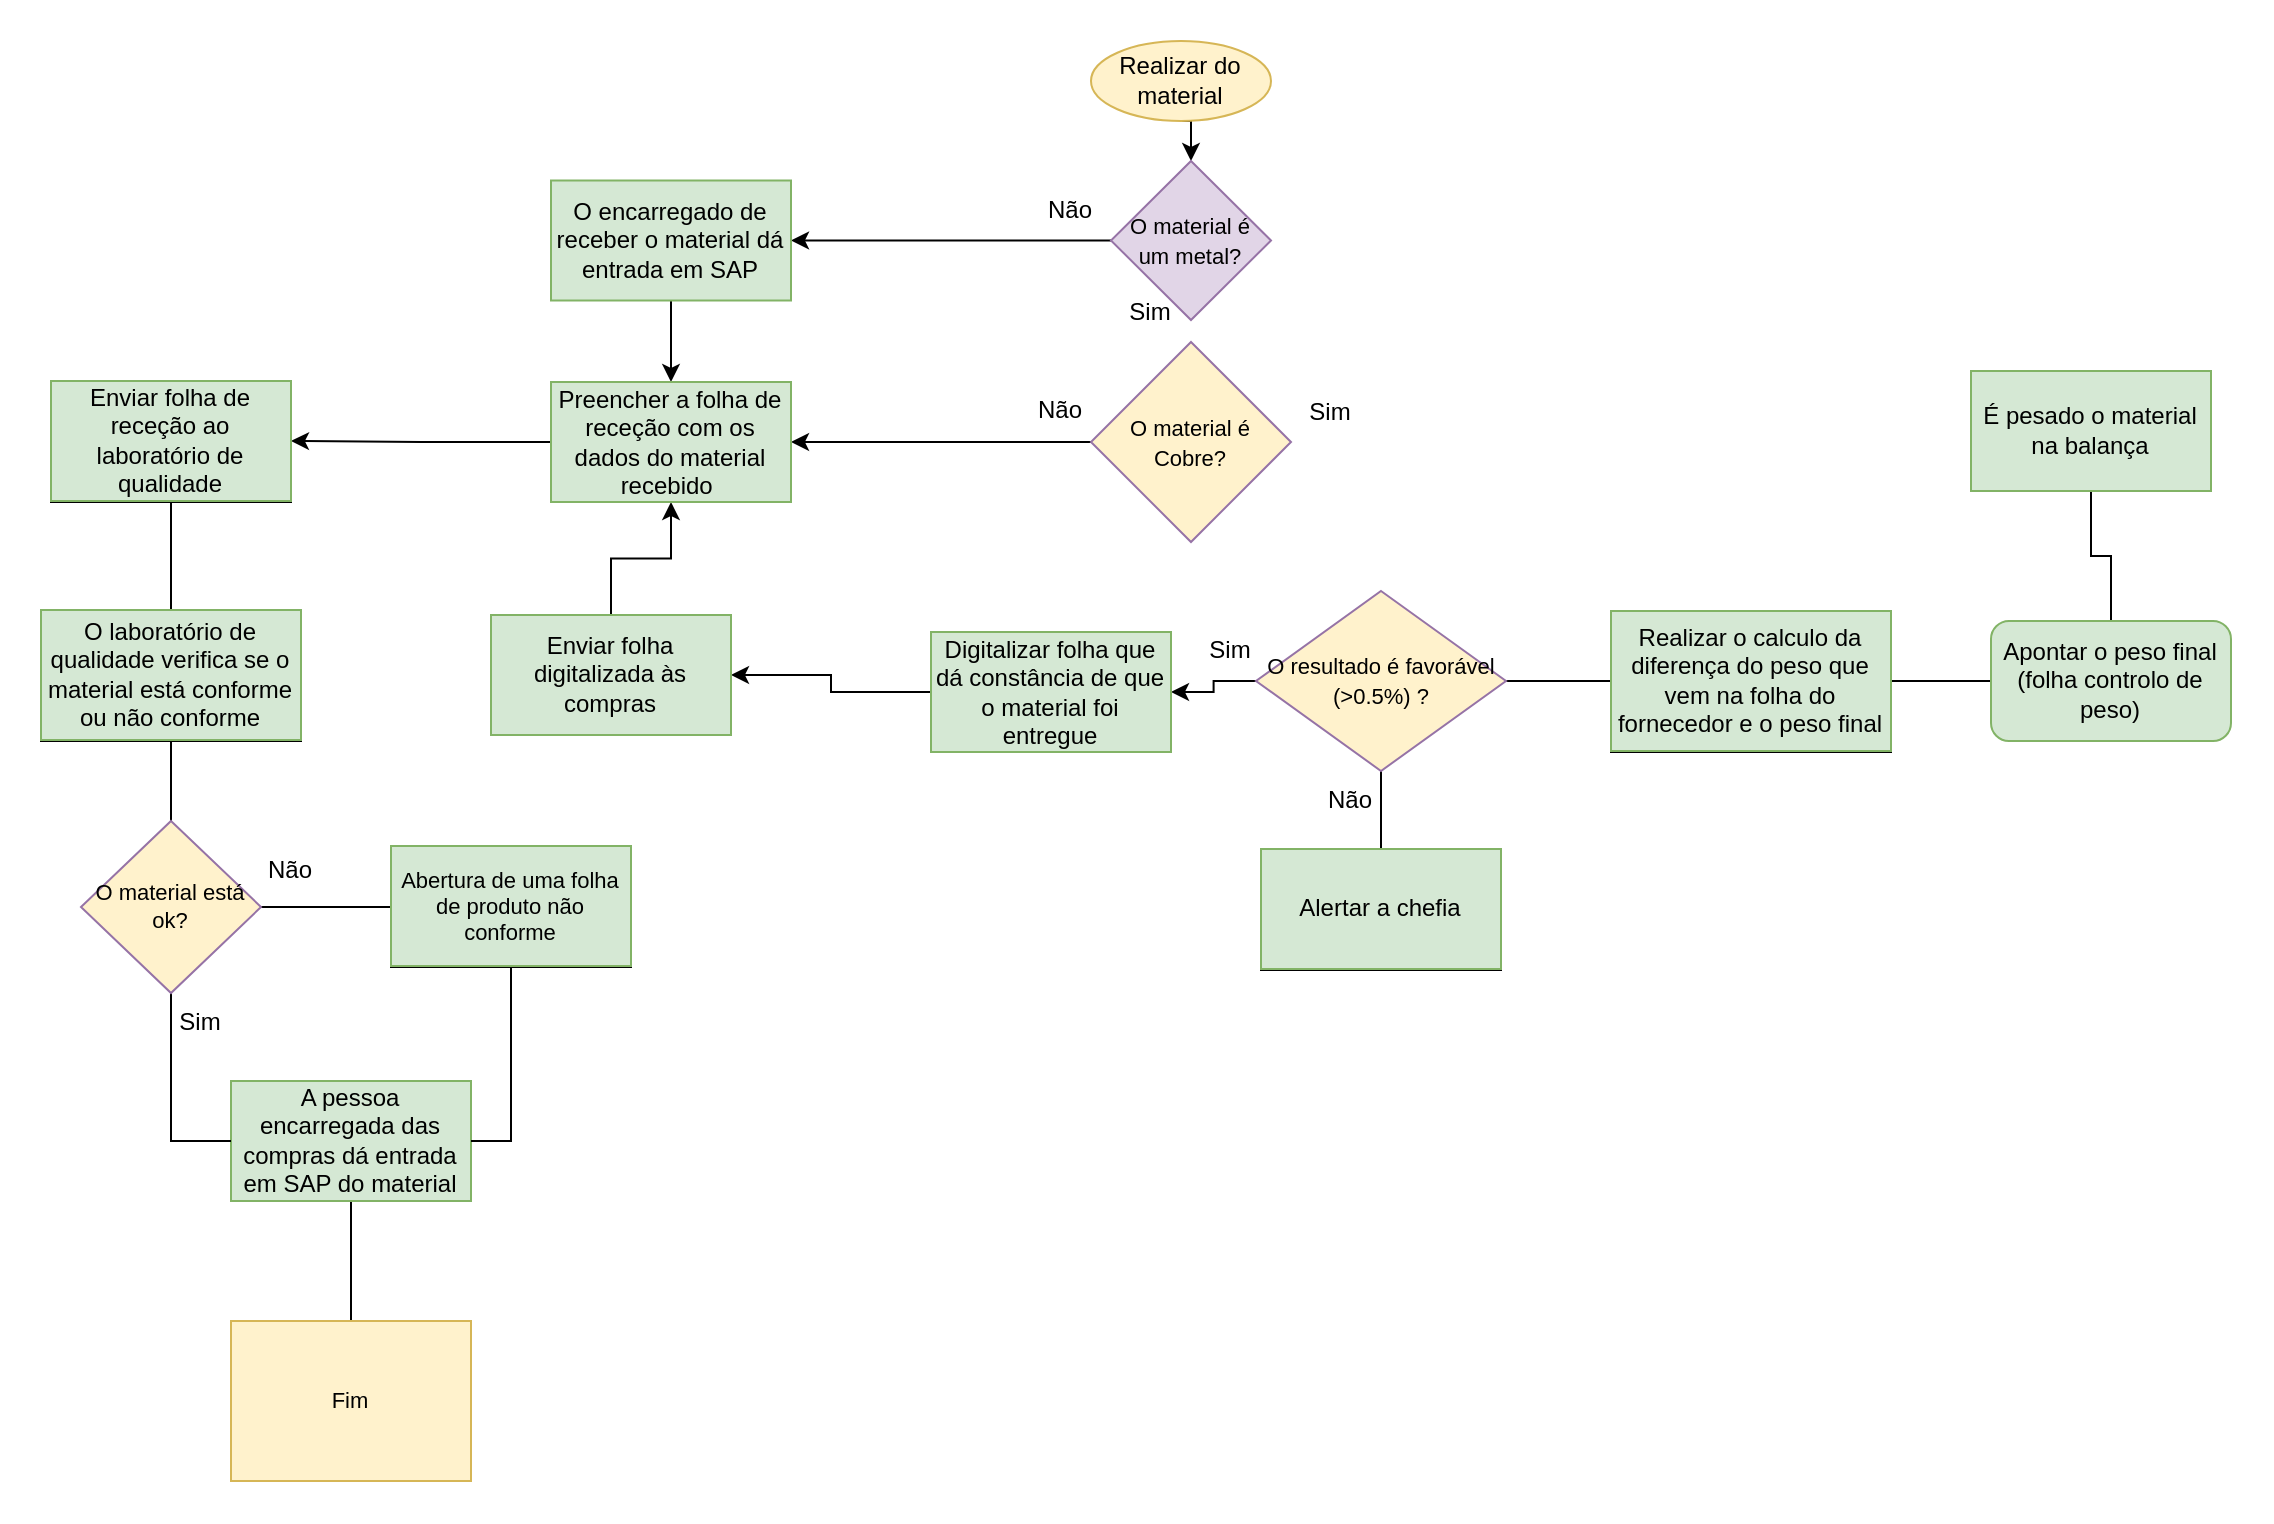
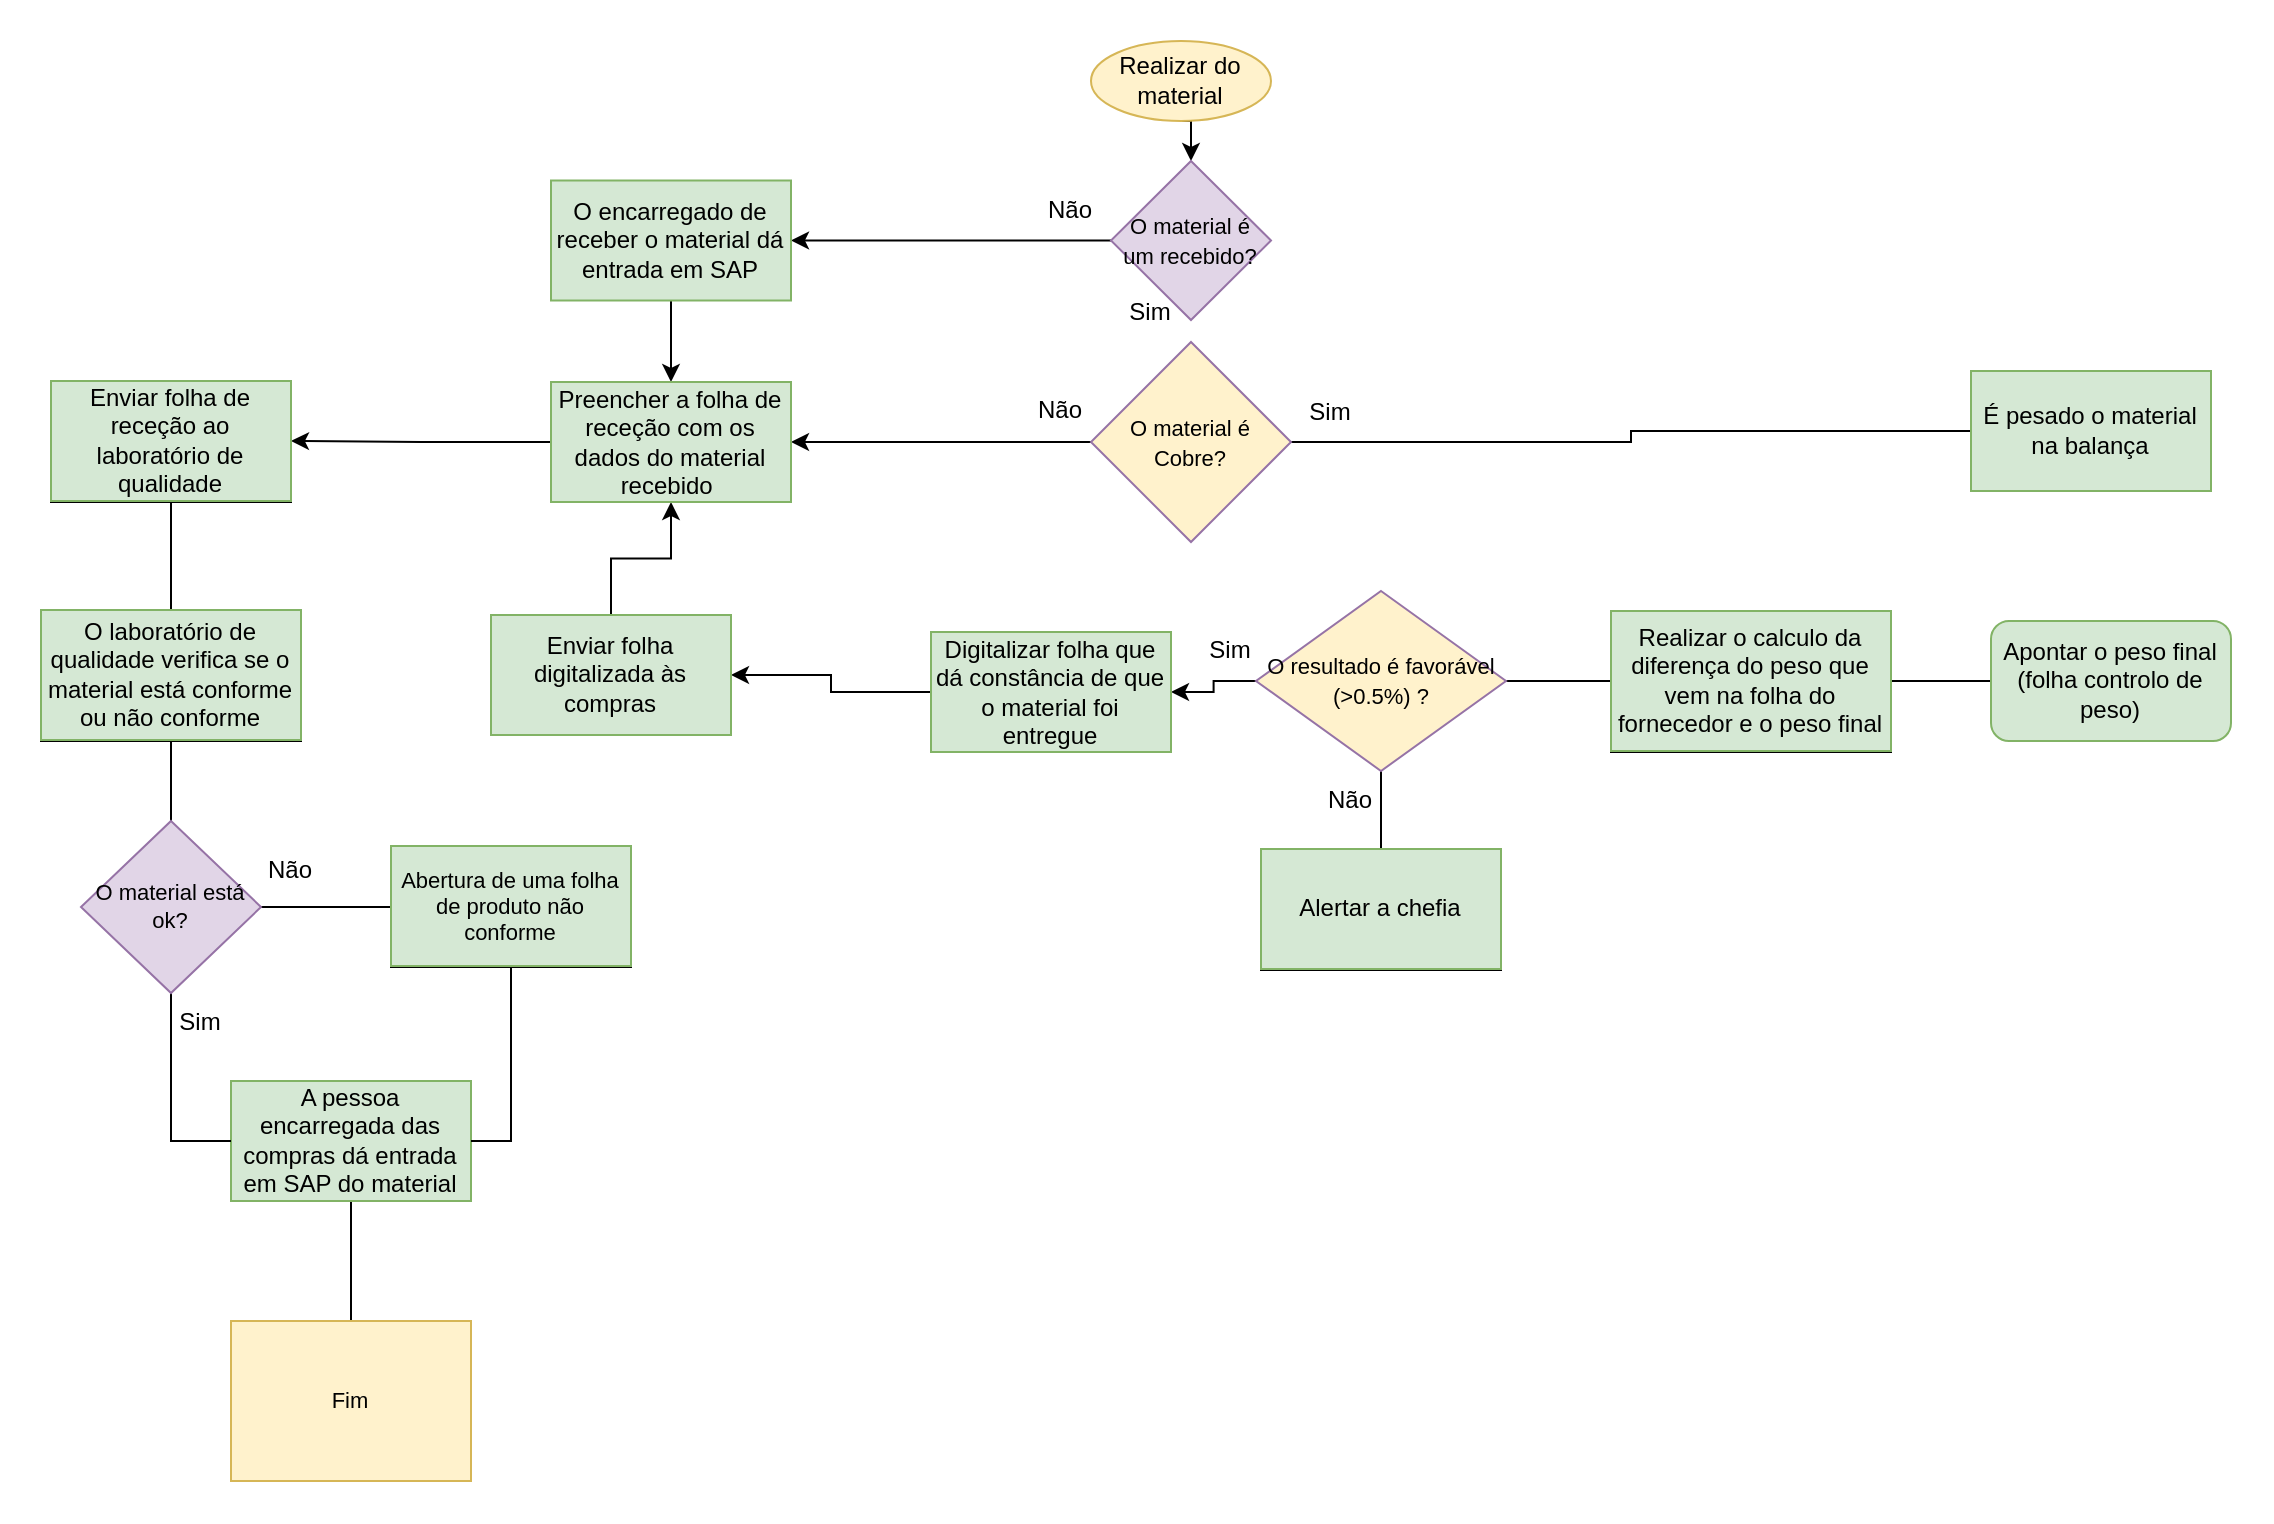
(1191, 241) -> (1191, 241)
none -> (1631, 437)
(2101, 556) -> none
(171, 907) -> (171, 907)
